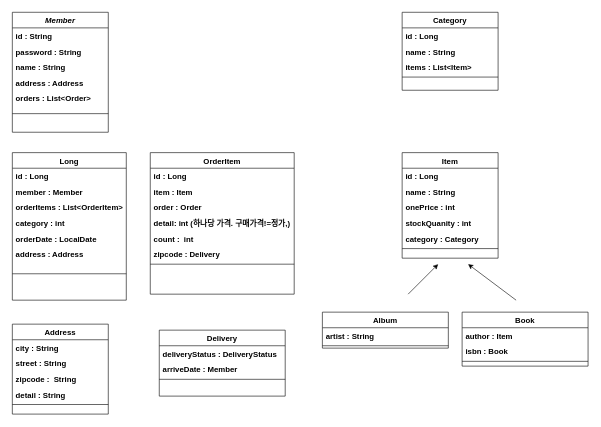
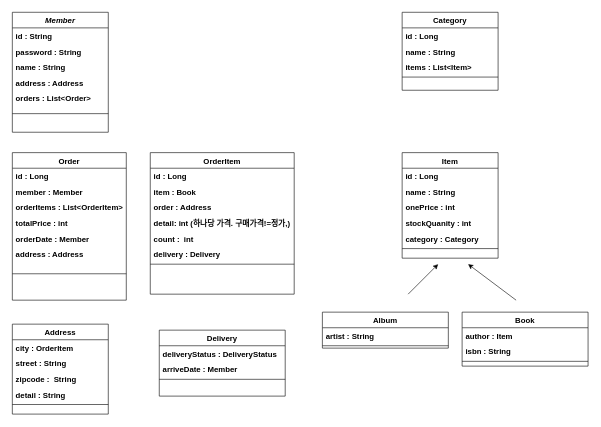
(69, 161) -> (69, 161)
(174, 192) -> (174, 192)
(179, 208) -> (183, 208)
(42, 224) -> (44, 224)
(57, 239) -> (52, 239)
(187, 255) -> (188, 255)
(39, 348) -> (46, 348)
(486, 352) -> (489, 352)
